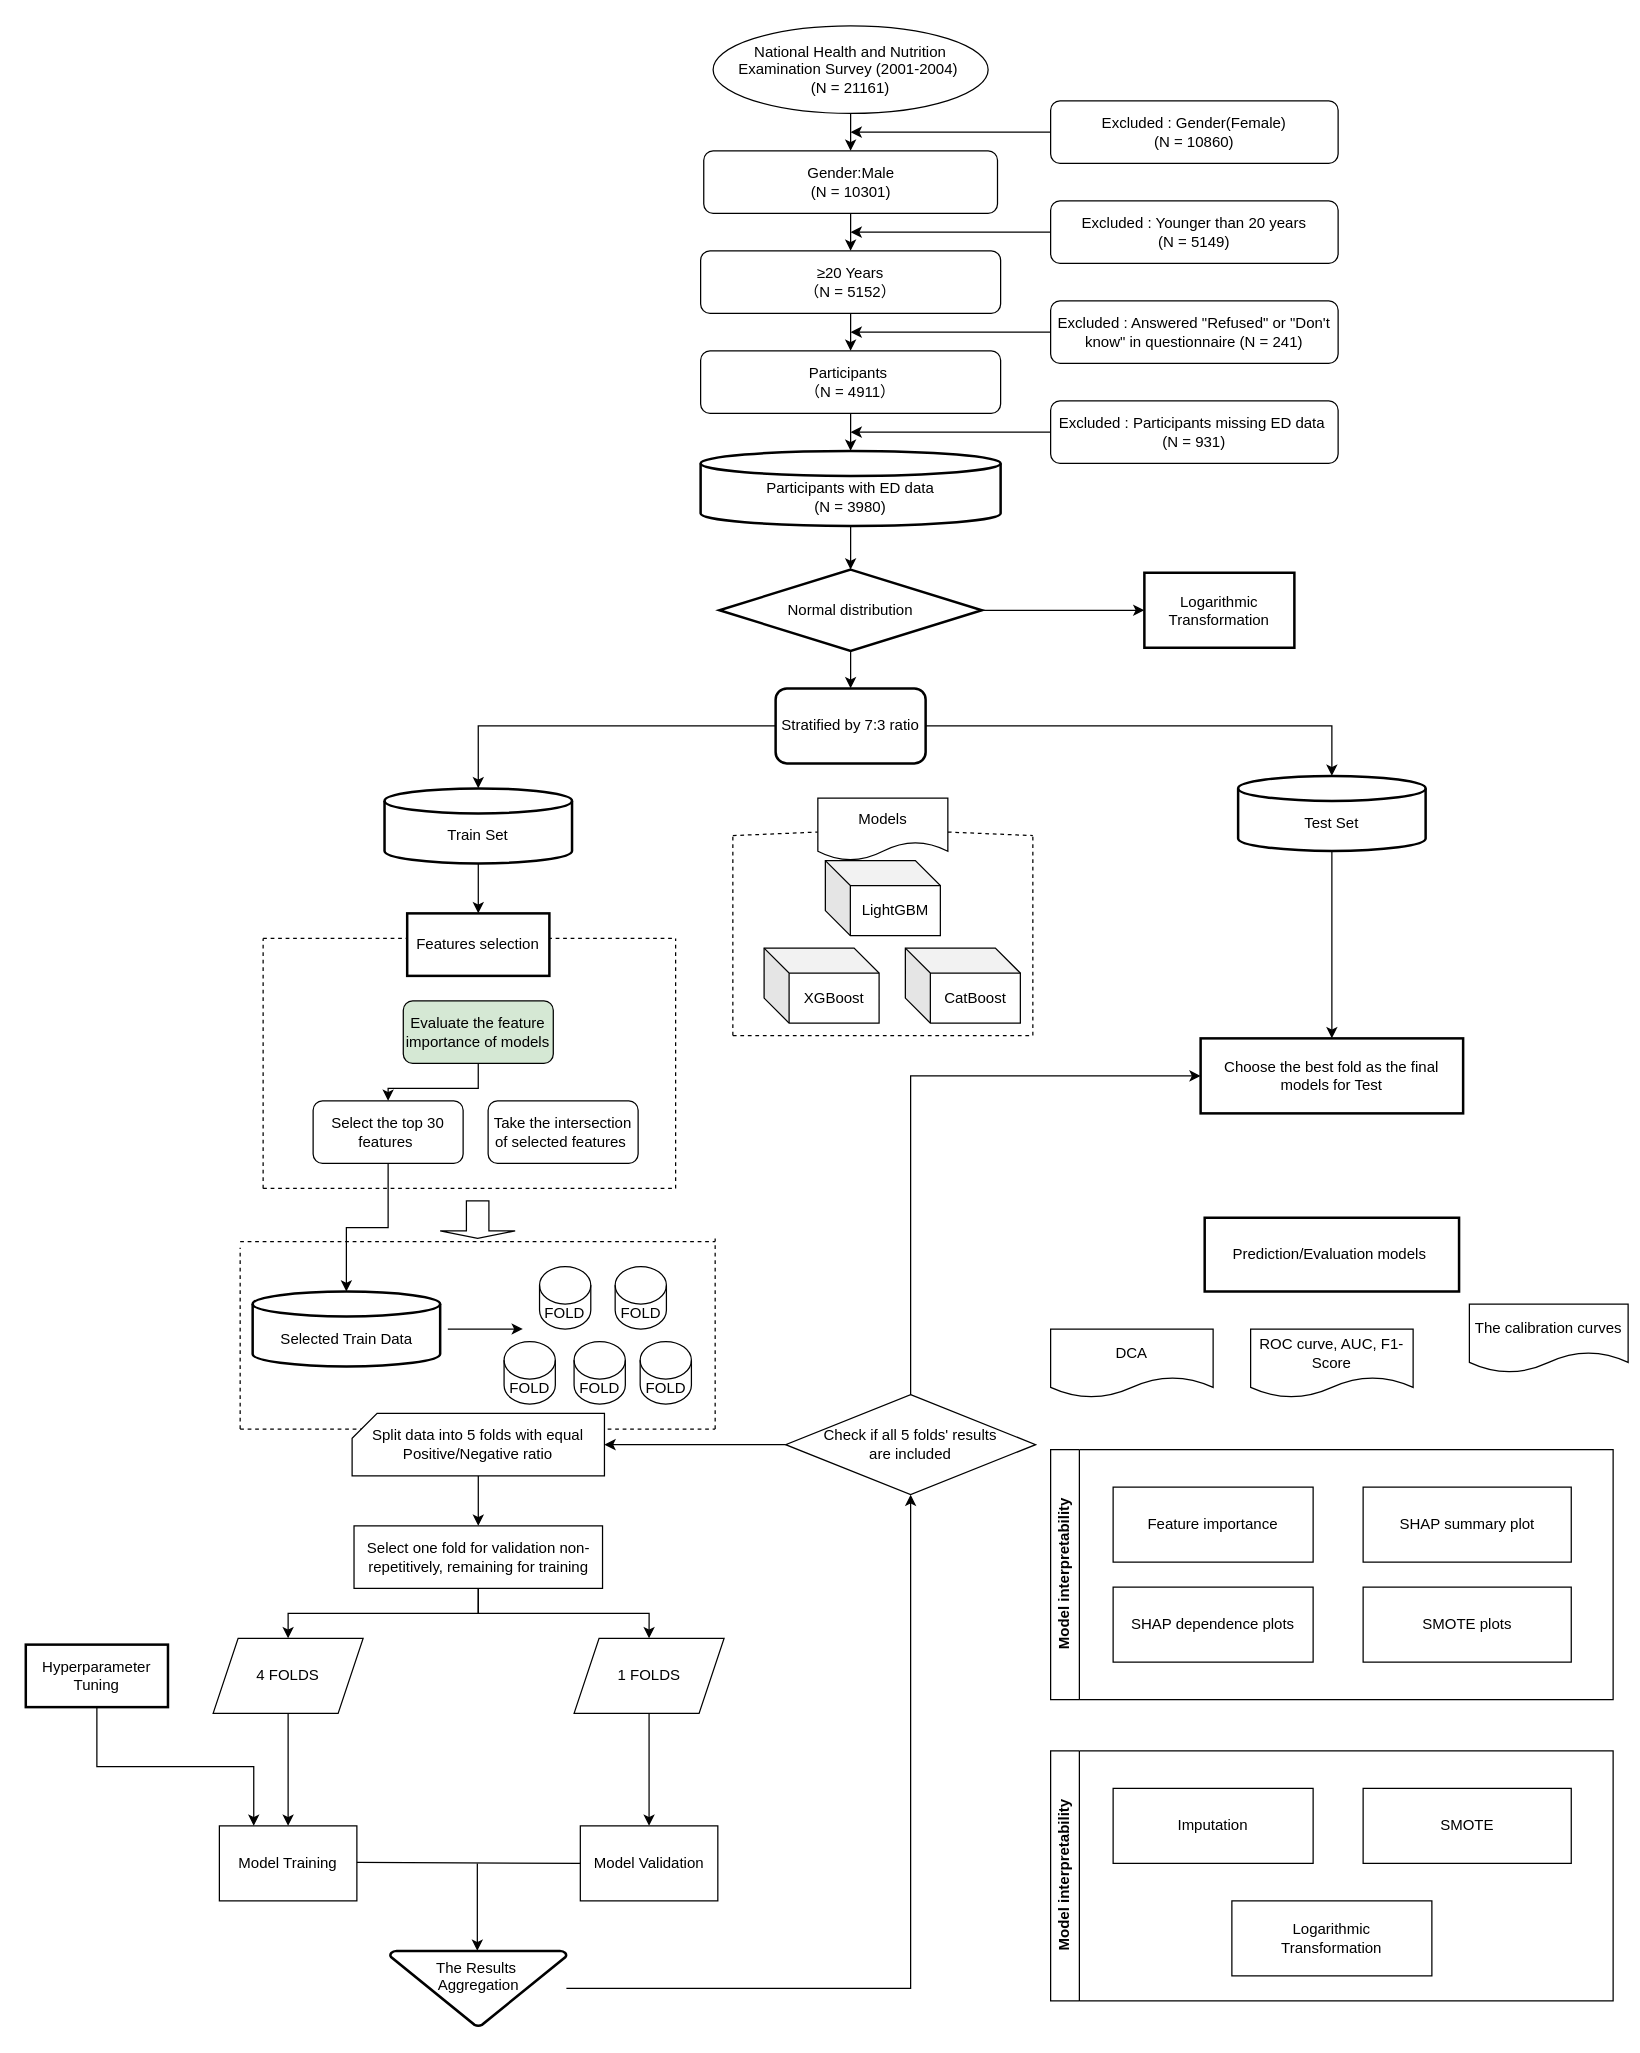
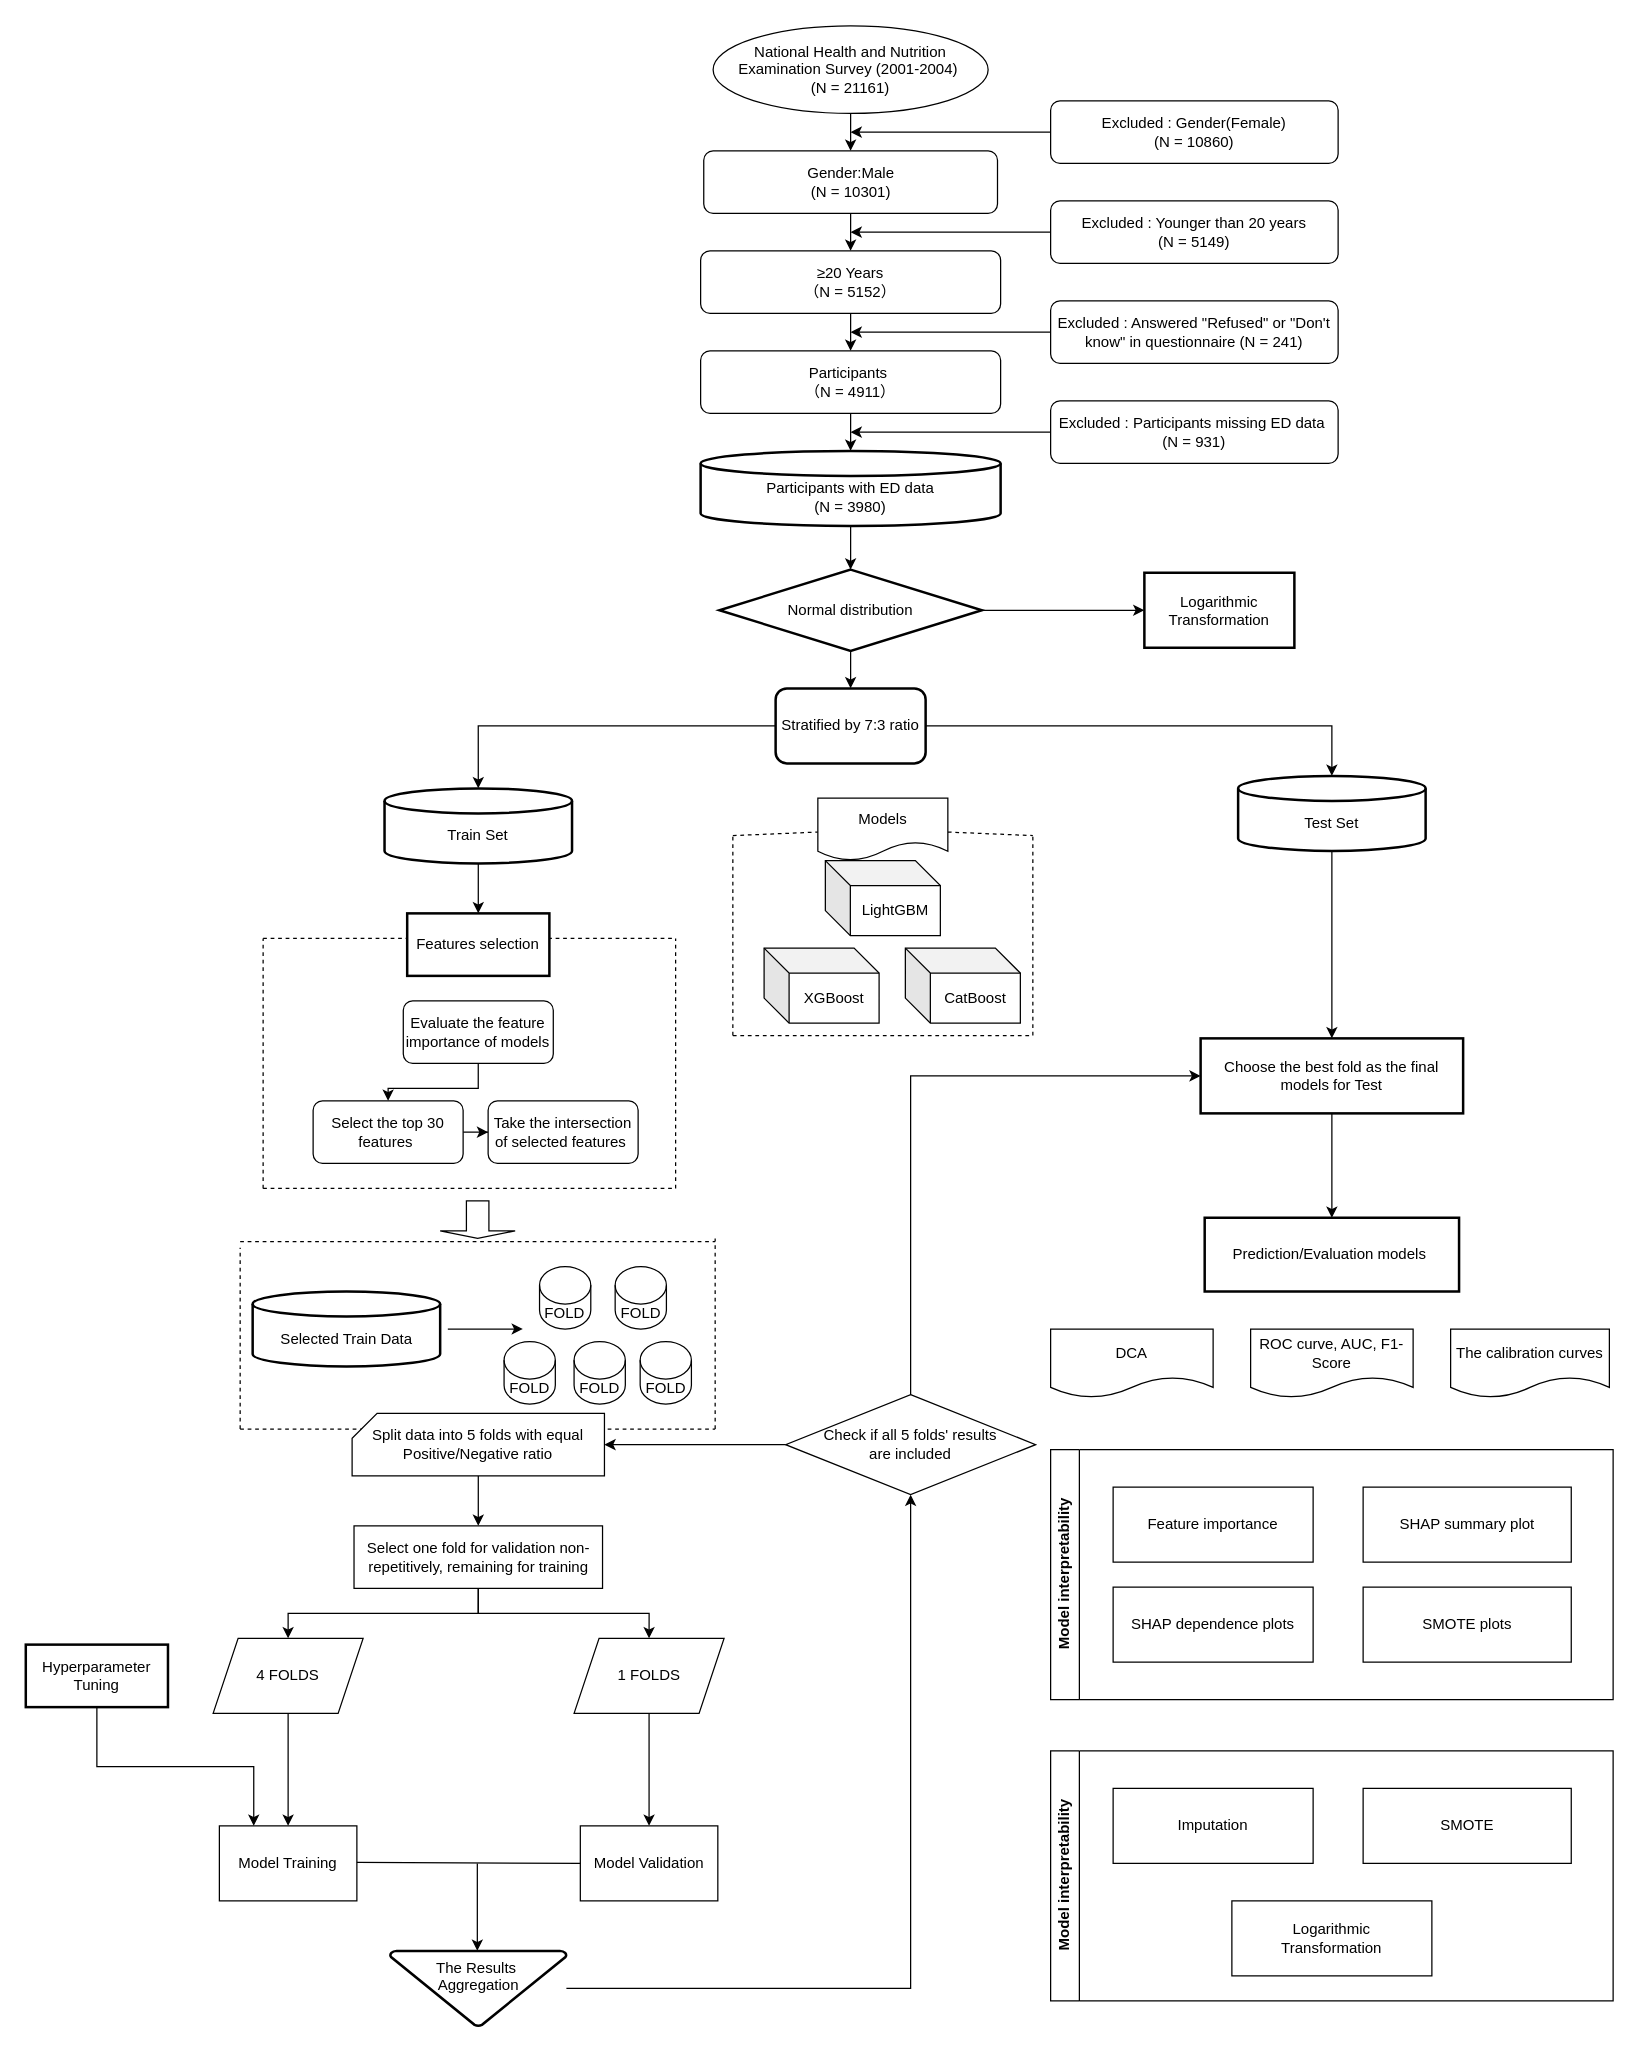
(478, 1032) -> (478, 1032)
none -> (1332, 1161)
(372, 1227) -> (480, 1132)
(1549, 1338) -> (1530, 1363)
